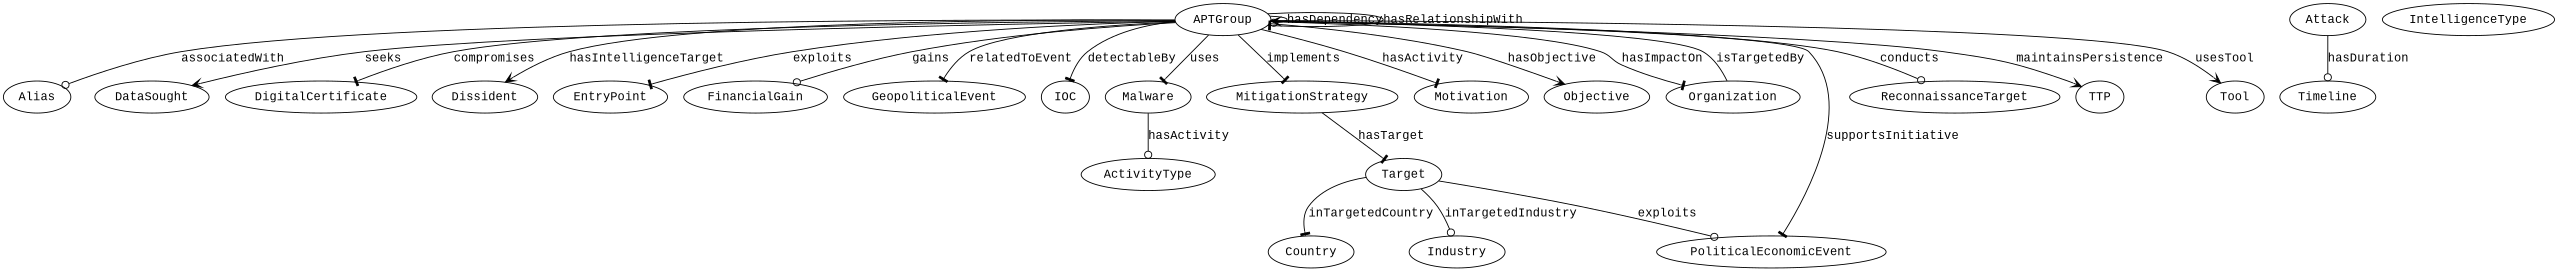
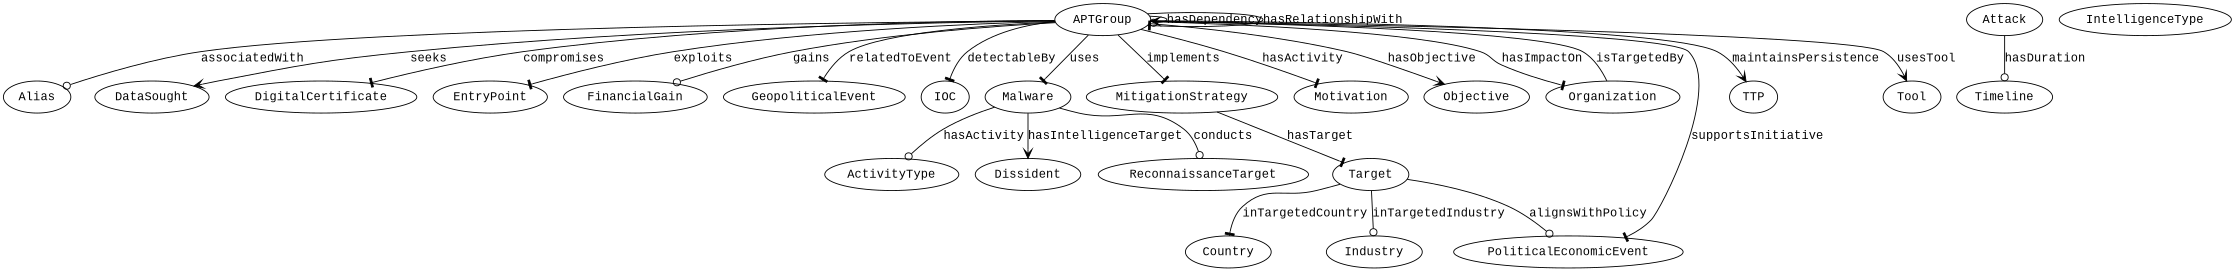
(840, 25) -> (1028, 131)
(1597, 30) -> (1136, 114)
(1668, 213) -> (1588, 213)
